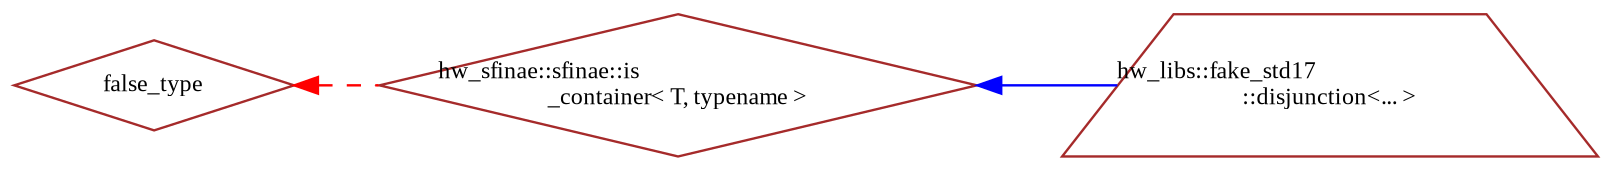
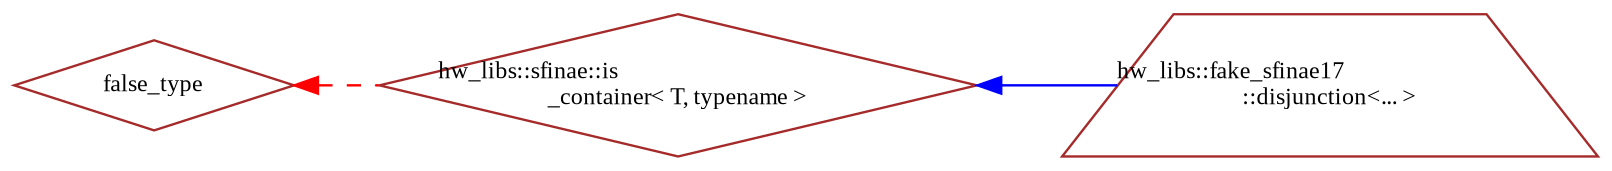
(678, 85) -> (678, 85)
(1330, 85) -> (1330, 85)
